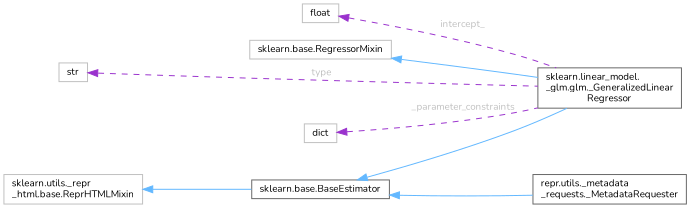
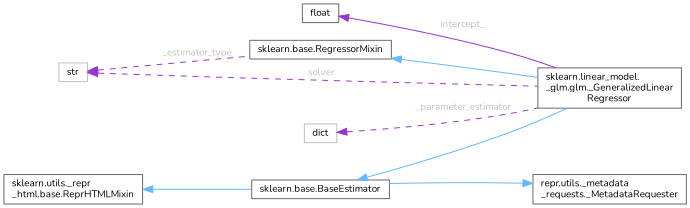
(321, 13) -> (321, 13)
(453, 39) -> (453, 39)
(321, 50) -> (321, 50)
none -> (174, 63)
(321, 73) -> (321, 73)
(462, 107) -> (462, 107)
(73, 189) -> (73, 189)
(466, 196) -> (456, 183)
